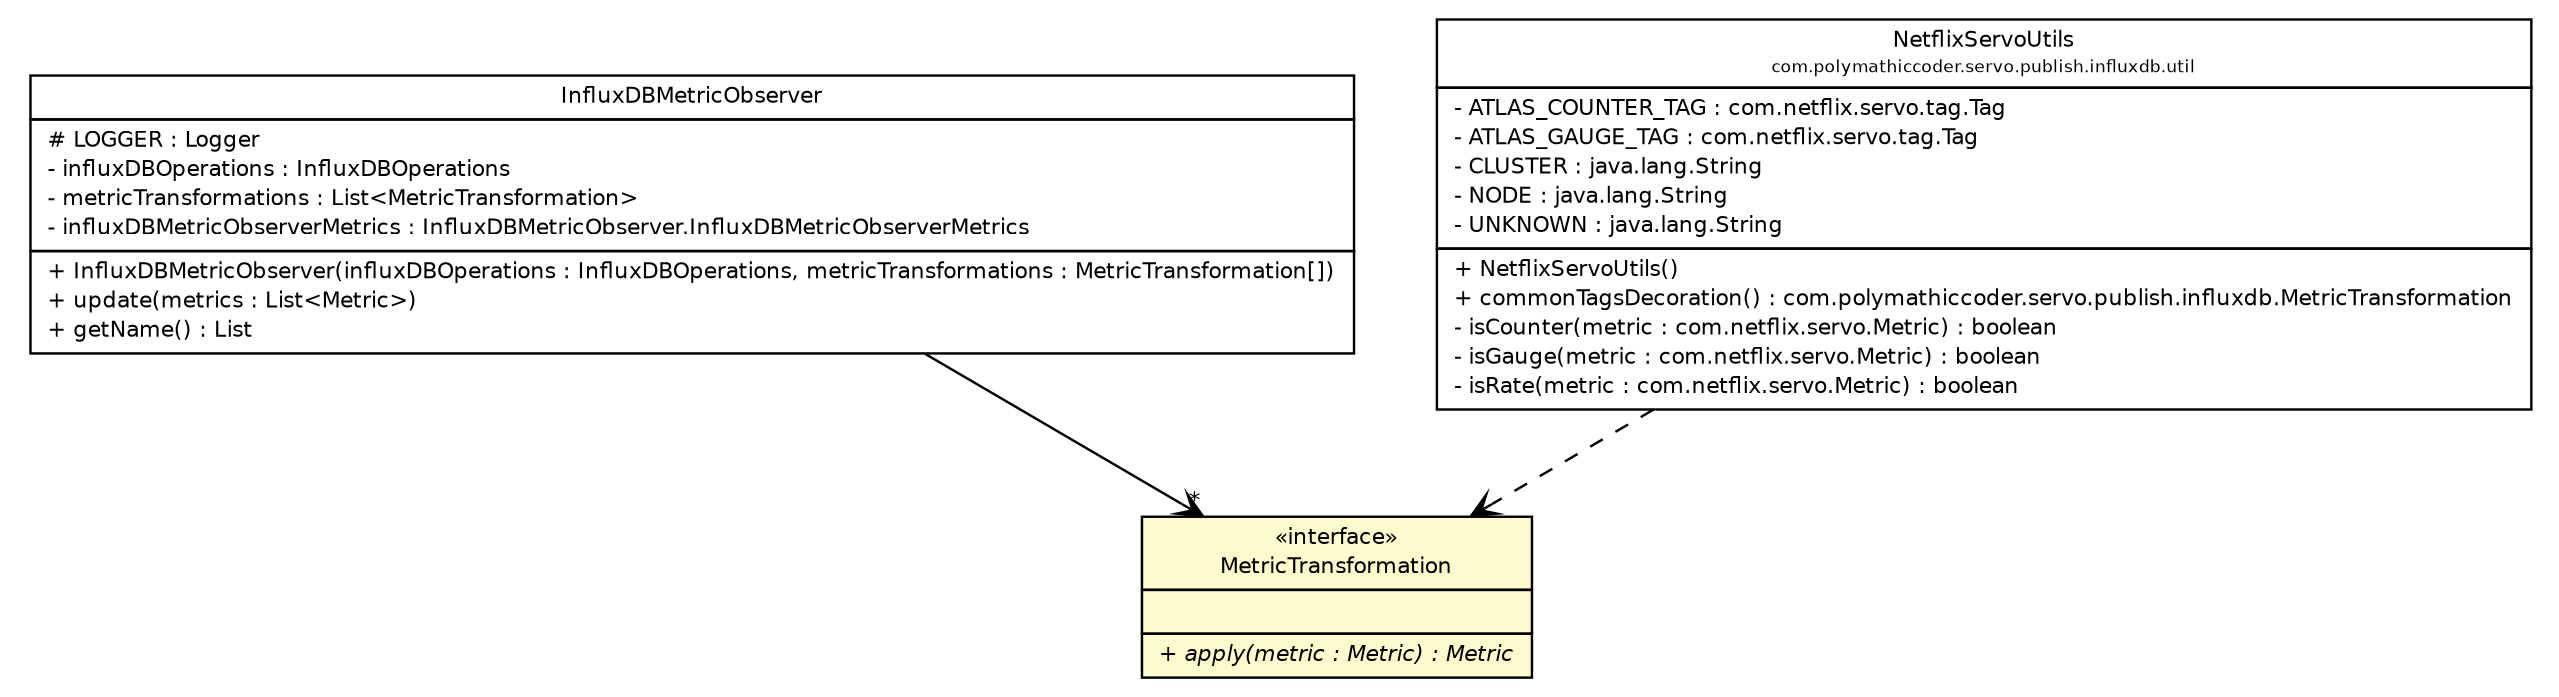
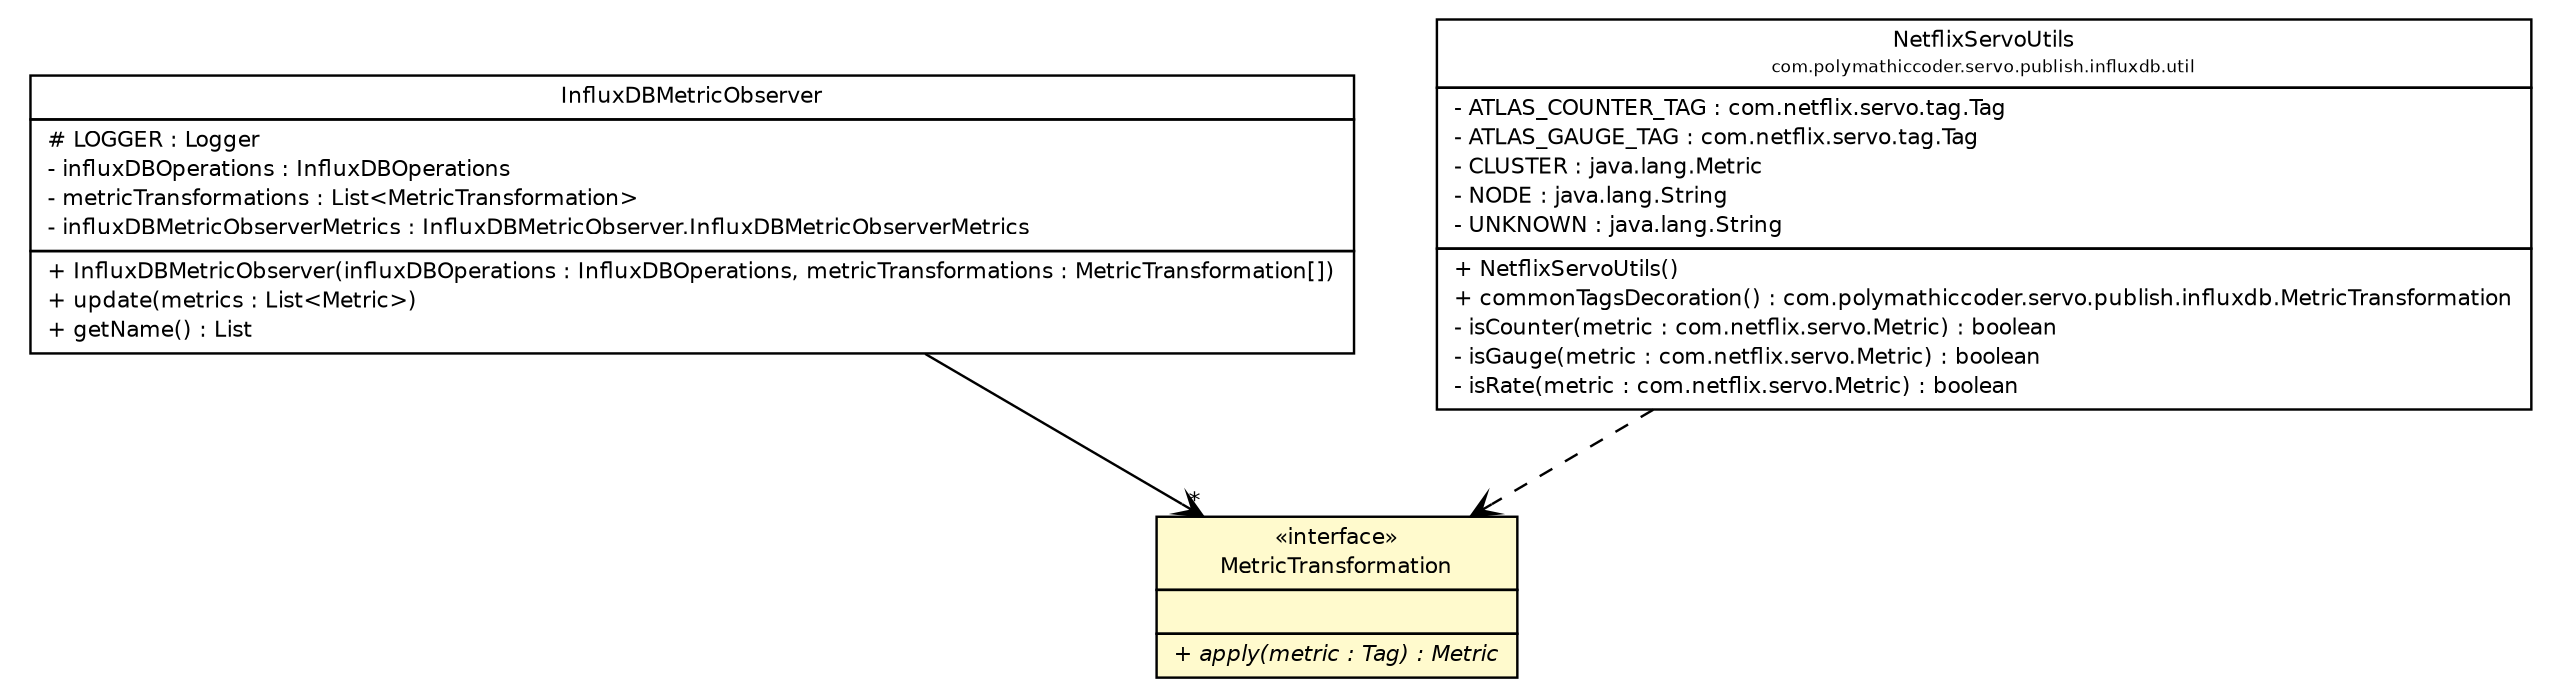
(1609, 167) -> (1609, 167)
(1337, 654) -> (1337, 654)
